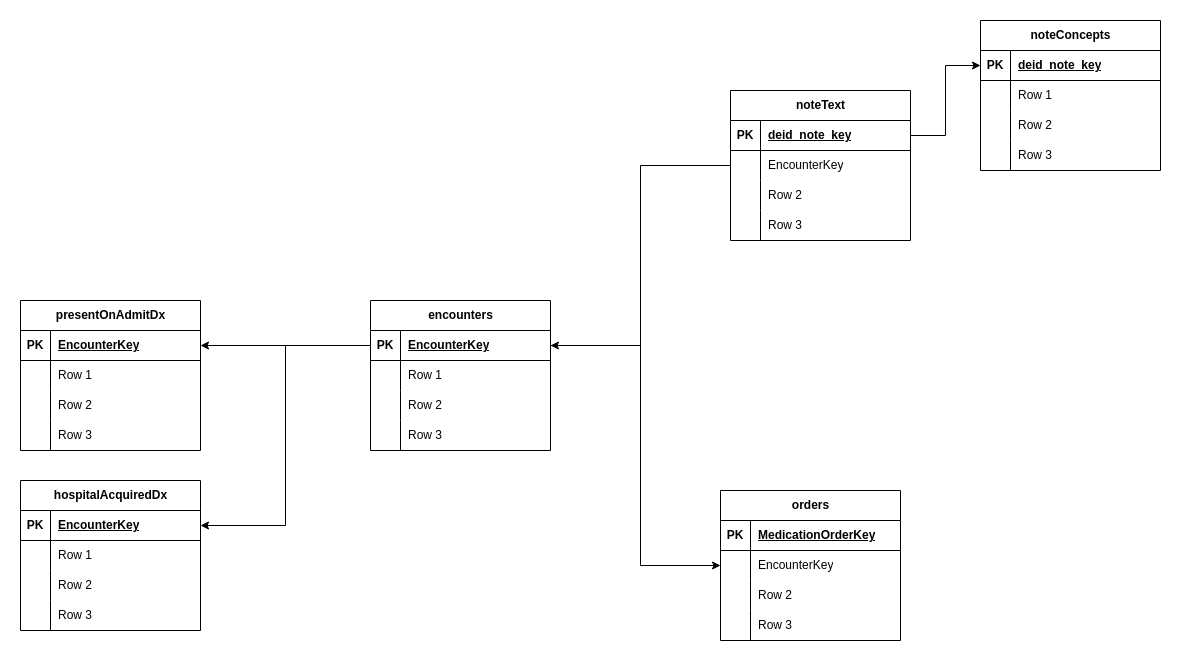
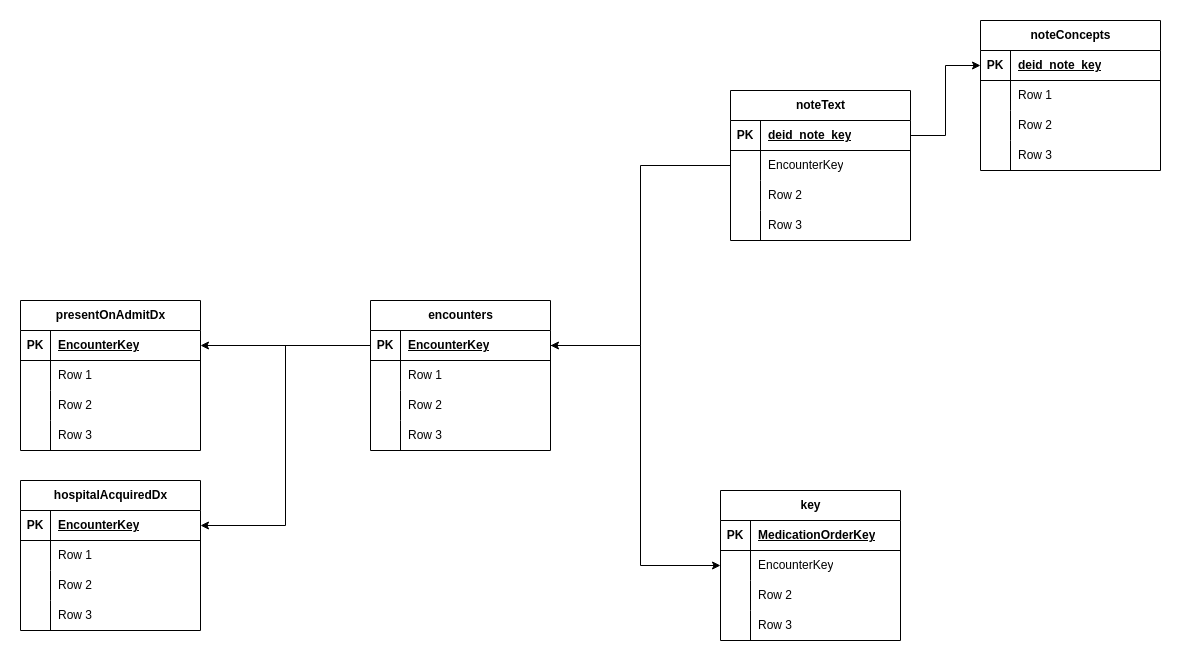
(811, 506) -> (811, 506)
